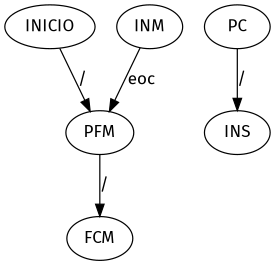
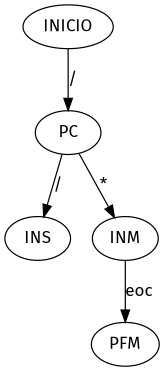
(72, 74) -> (68, 74)
none -> (94, 180)
(100, 238) -> none
